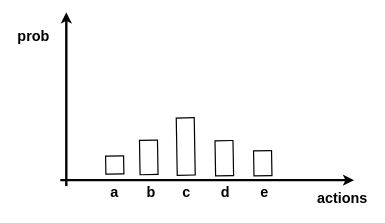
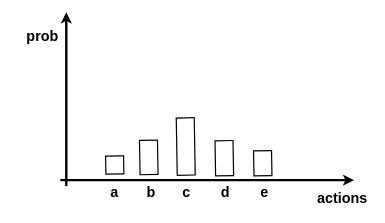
(33, 36) -> (42, 36)
